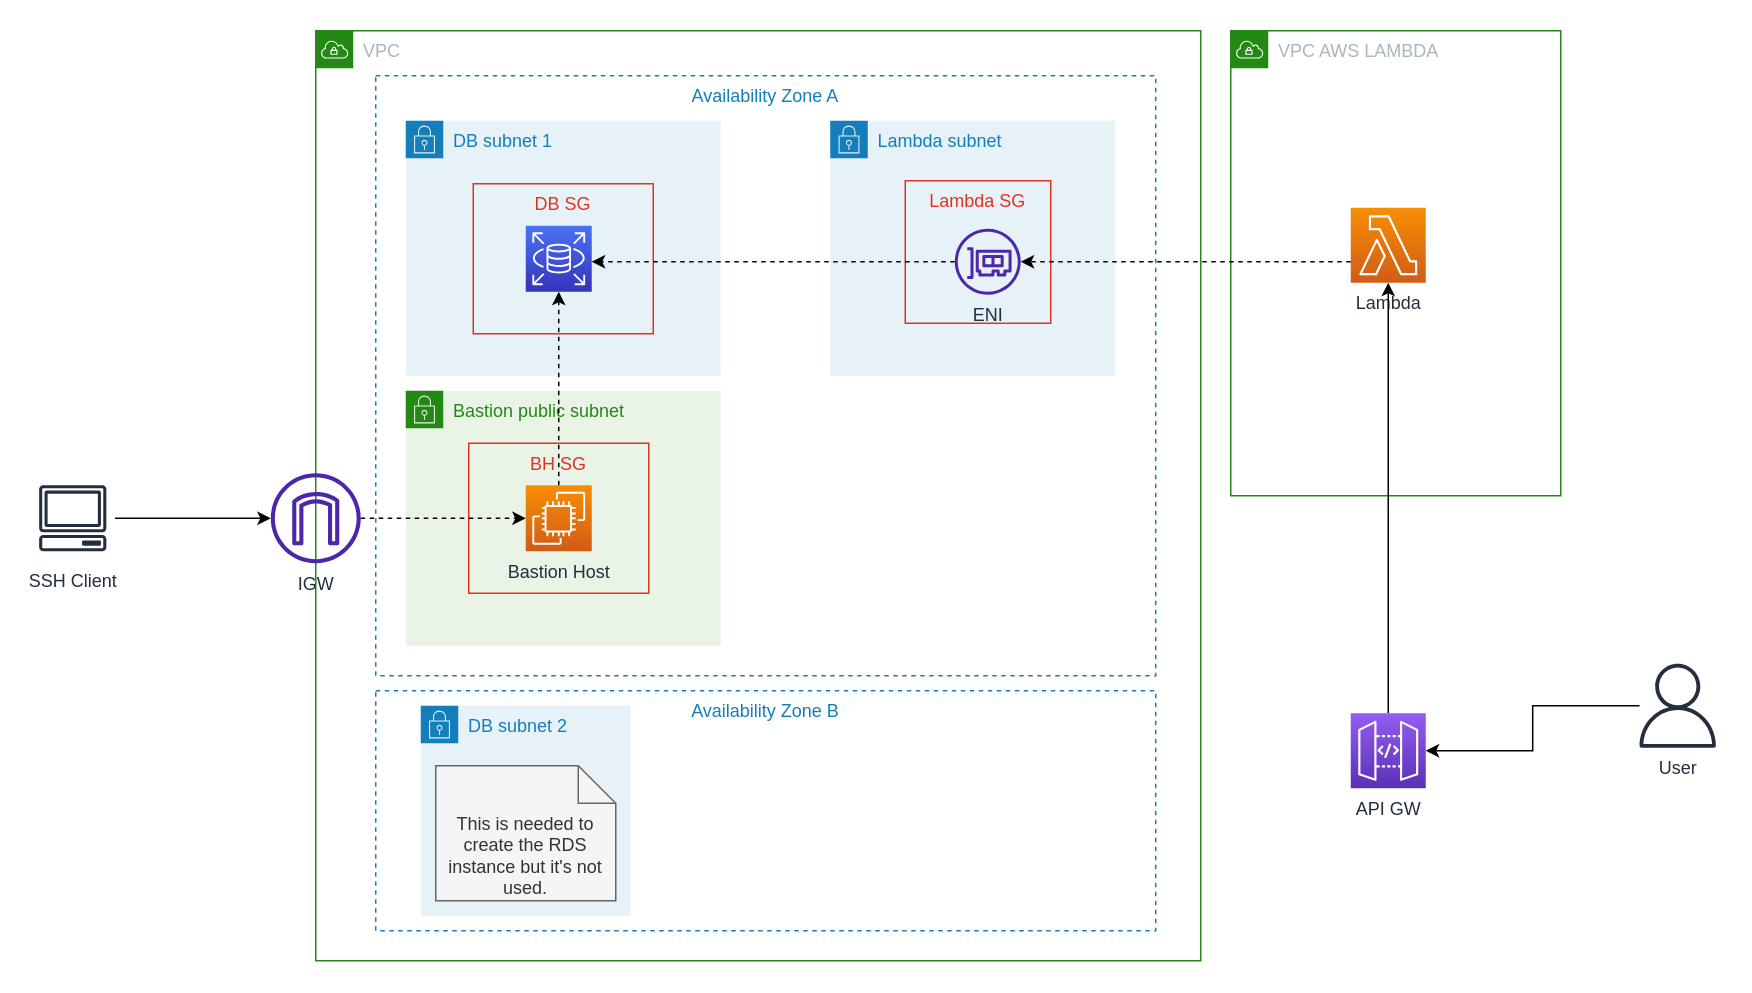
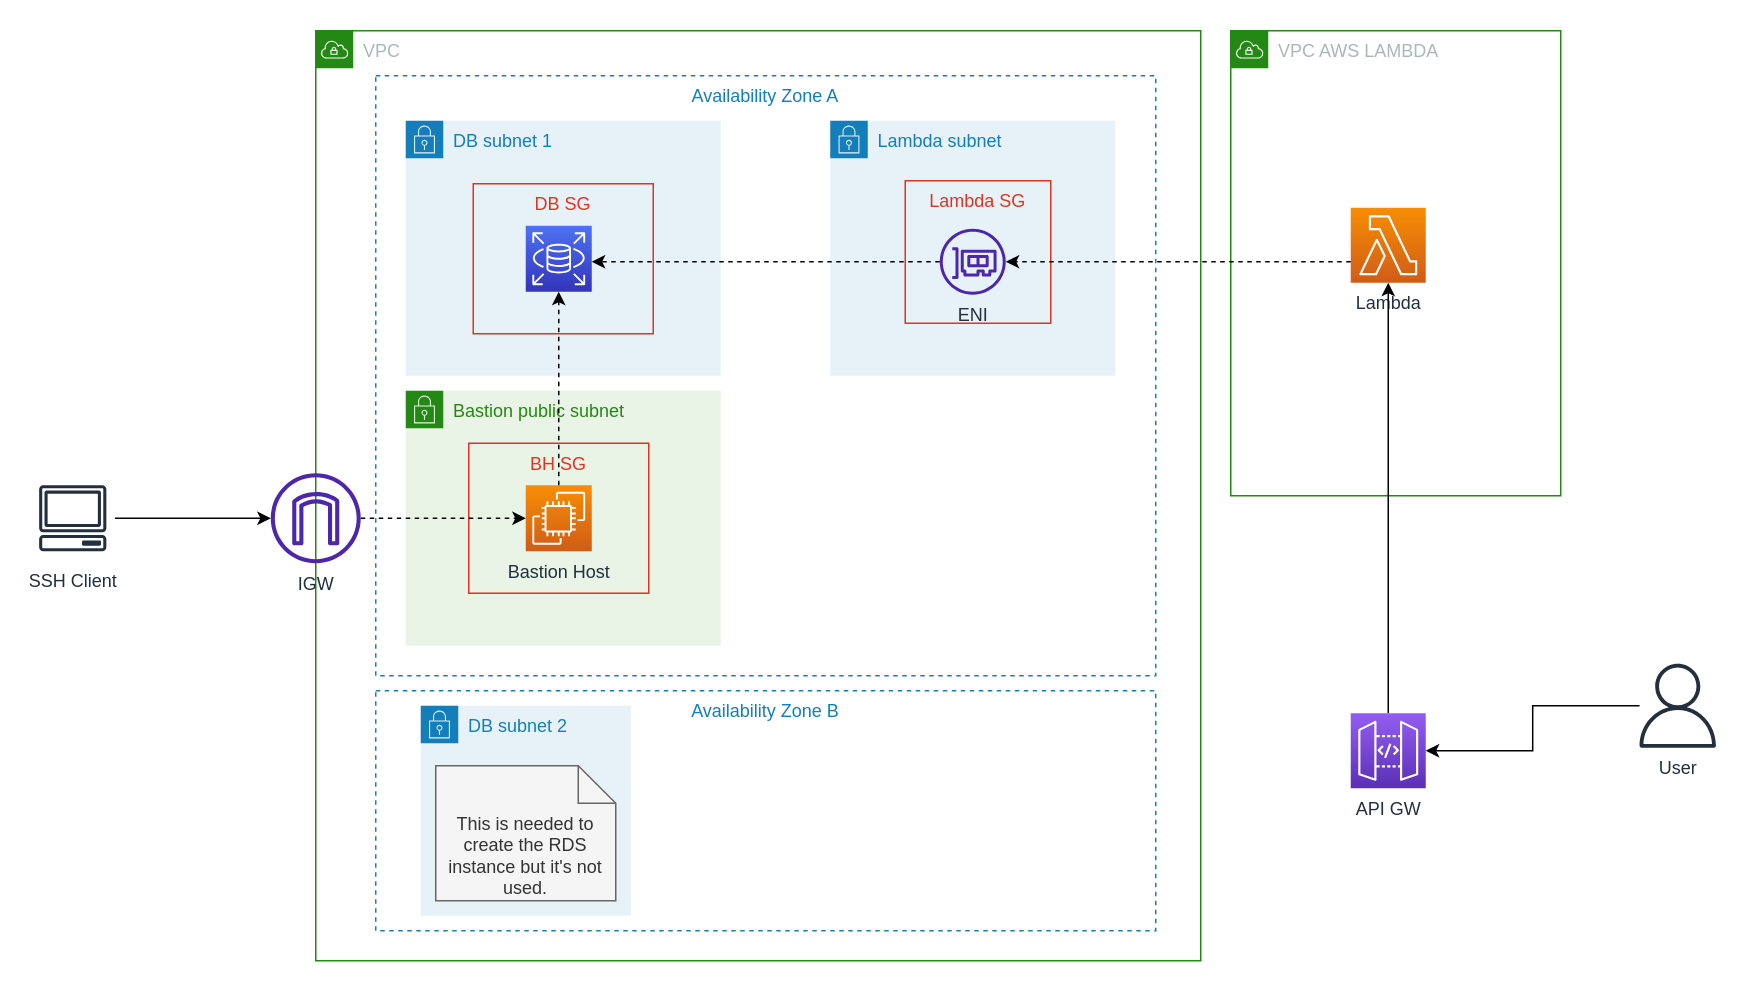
(988, 262) -> (973, 262)
